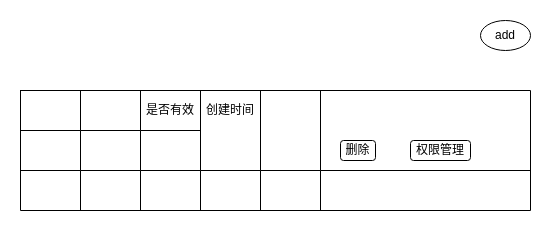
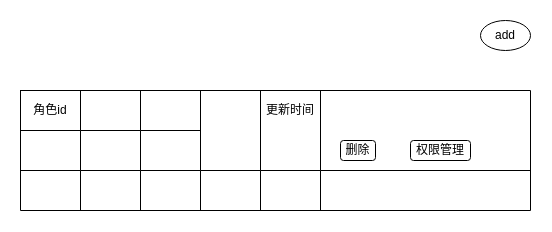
none -> (51, 111)
(171, 111) -> none
(231, 111) -> none
none -> (291, 111)
